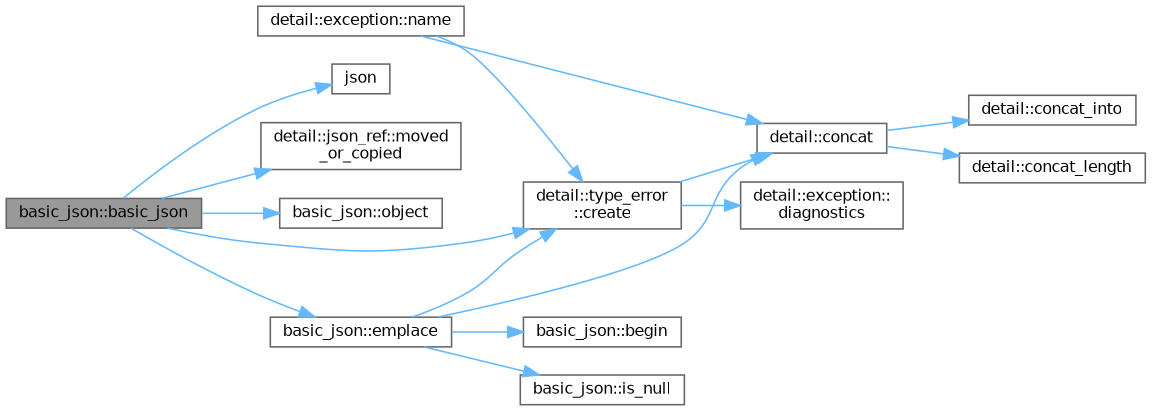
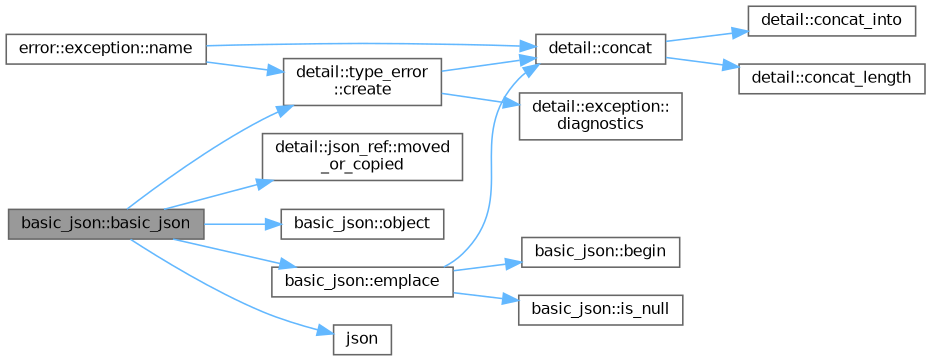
(361, 21) -> (106, 49)
(481, 283) -> none
